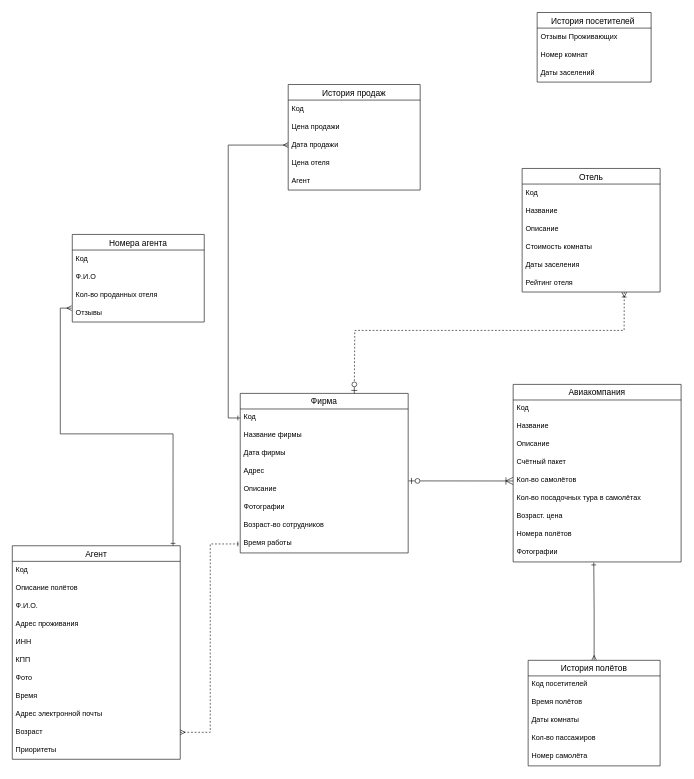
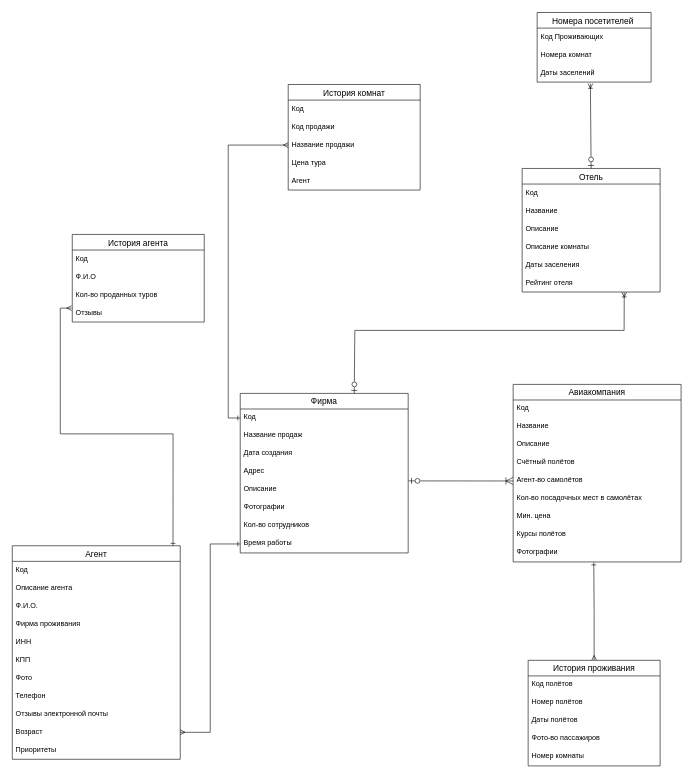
(594, 21) -> (594, 21)
(576, 36) -> (570, 36)
(564, 54) -> (566, 54)
(354, 93) -> (354, 93)
none -> (591, 107)
(315, 126) -> (313, 126)
(315, 144) -> (323, 144)
(311, 162) -> (309, 162)
(138, 243) -> (138, 243)
(559, 246) -> (557, 246)
(118, 294) -> (118, 294)
(484, 330) -> (484, 330)
(271, 435) -> (273, 435)
(263, 453) -> (269, 453)
(542, 462) -> (546, 462)
(548, 480) -> (552, 480)
(581, 498) -> (581, 498)
(541, 516) -> (533, 516)
(287, 525) -> (279, 525)
(544, 534) -> (542, 534)
(47, 587) -> (45, 587)
(47, 623) -> (47, 623)
(210, 638) -> (210, 638)
(594, 669) -> (594, 669)
(561, 684) -> (553, 684)
(26, 695) -> (30, 695)
(557, 702) -> (557, 702)
(60, 713) -> (62, 713)
(555, 720) -> (555, 720)
(565, 738) -> (567, 738)
(559, 756) -> (557, 756)
